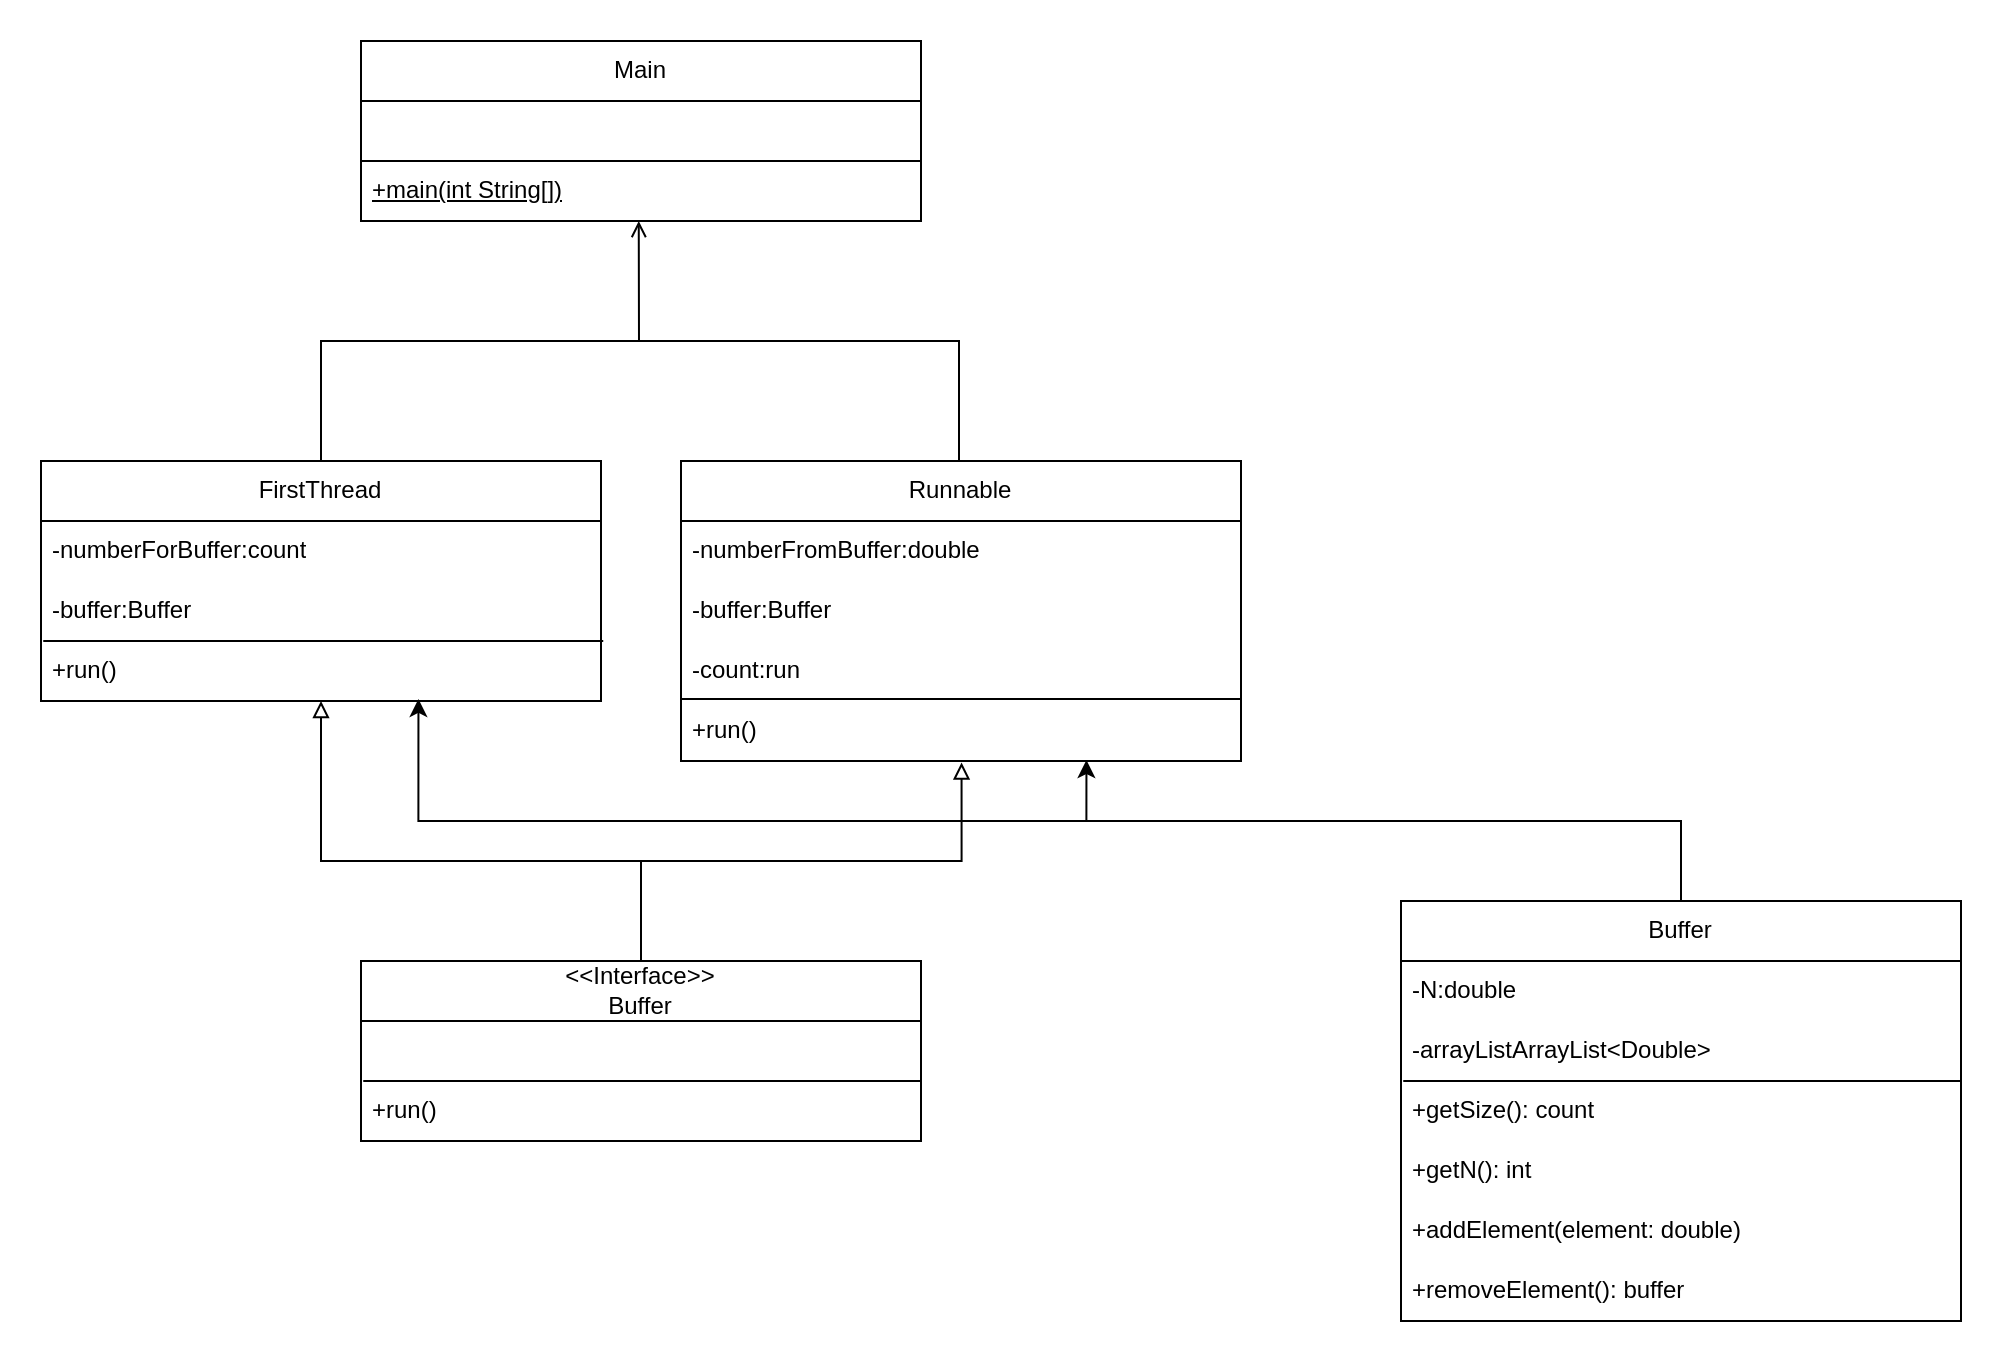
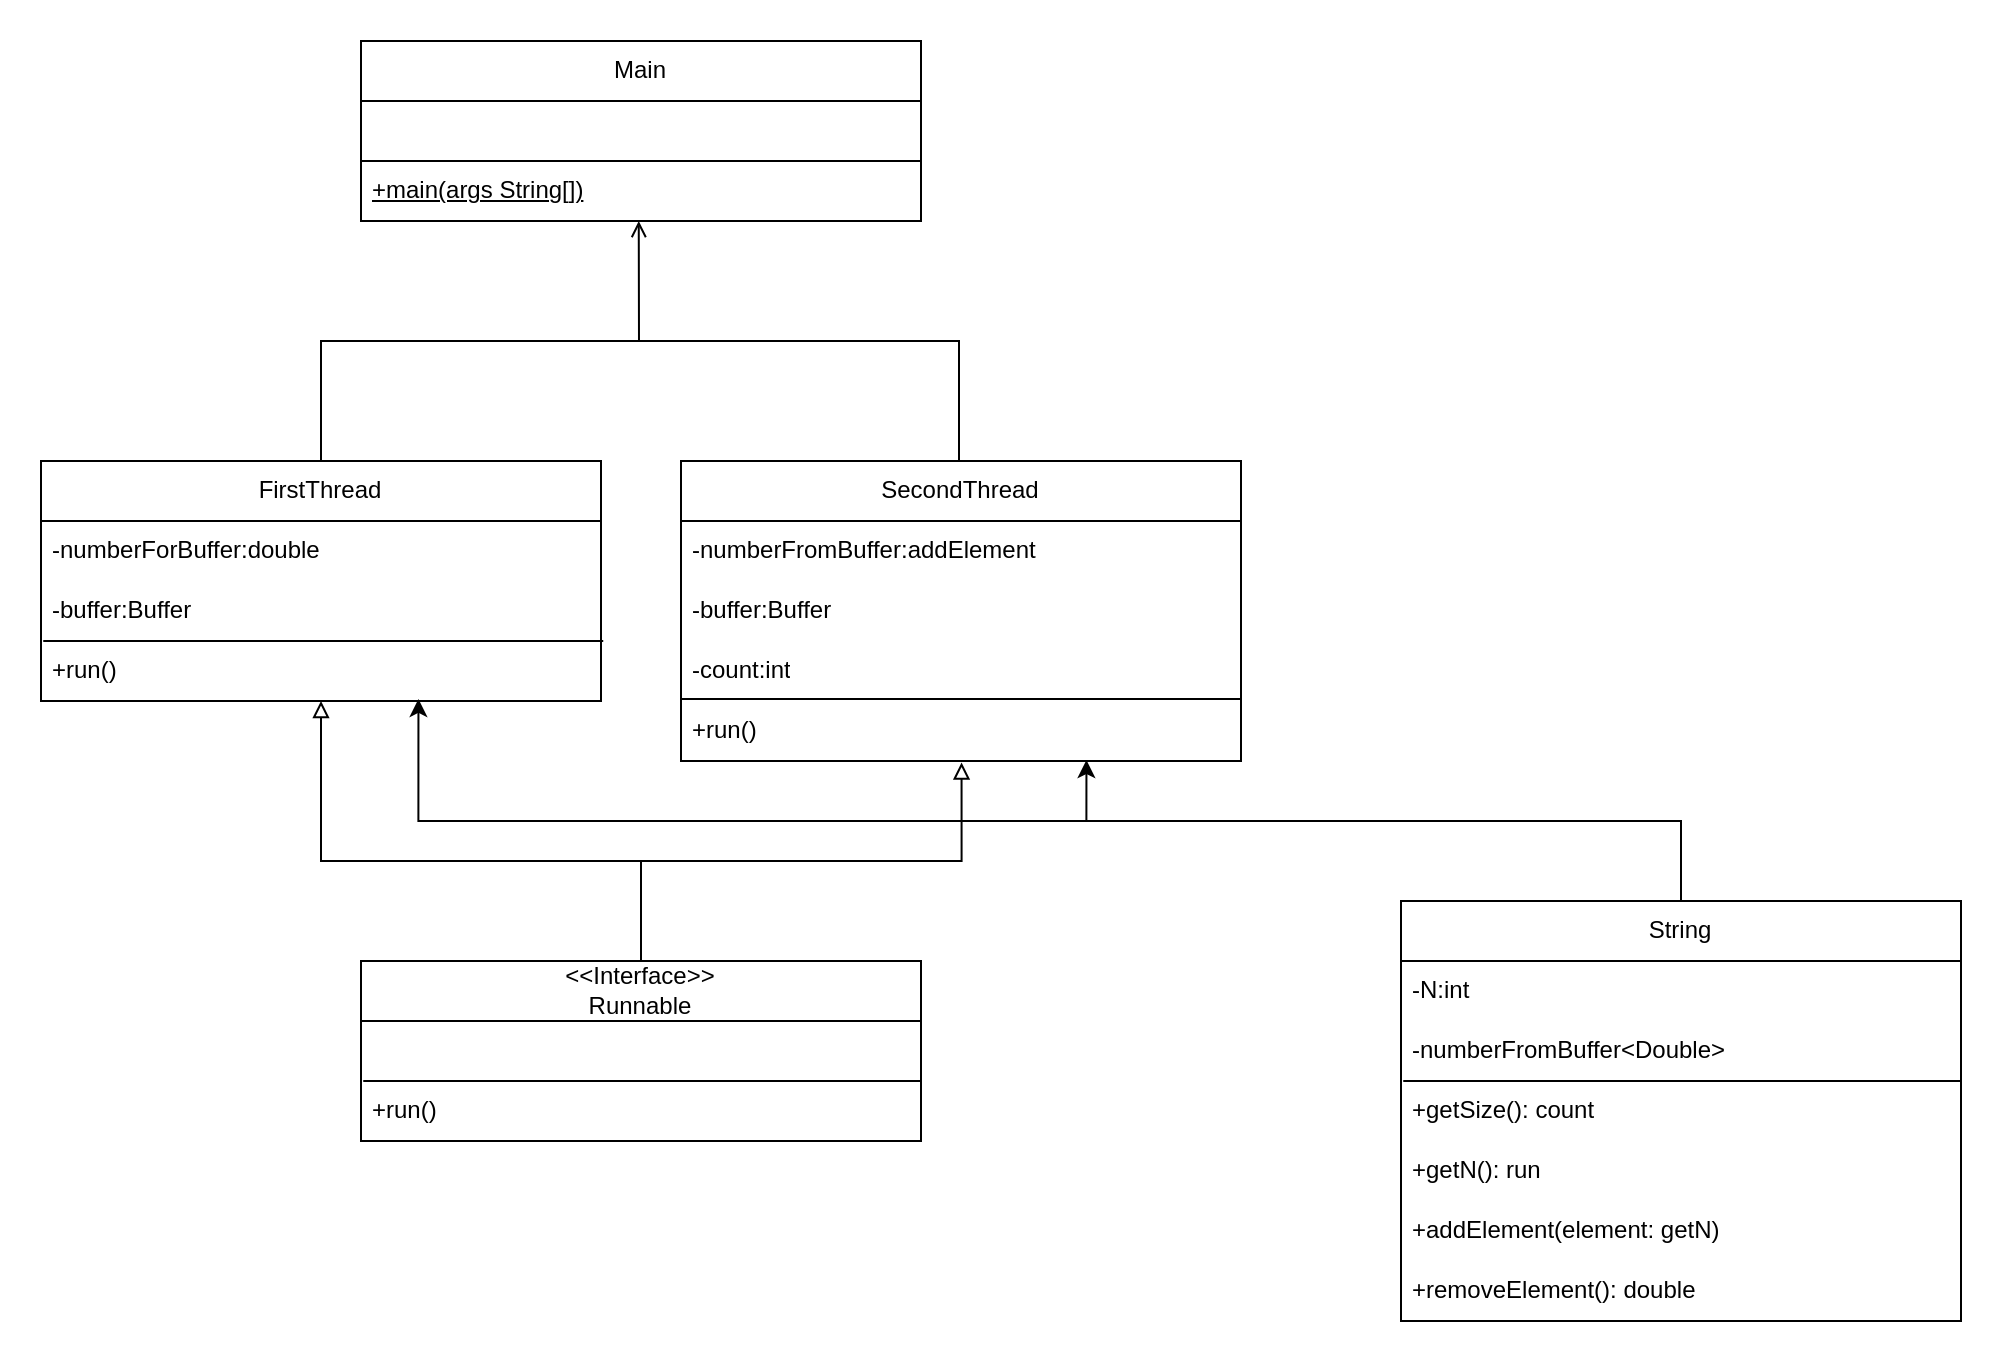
(488, 191) -> (498, 191)
(961, 491) -> (961, 491)
(198, 551) -> (201, 551)
(848, 551) -> (875, 551)
(757, 671) -> (754, 671)
(1681, 931) -> (1681, 931)
(641, 991) -> (641, 991)
(1467, 991) -> (1447, 991)
(1585, 1051) -> (1578, 1051)
(1484, 1171) -> (1487, 1171)
(1586, 1231) -> (1575, 1231)
(1565, 1291) -> (1562, 1291)
